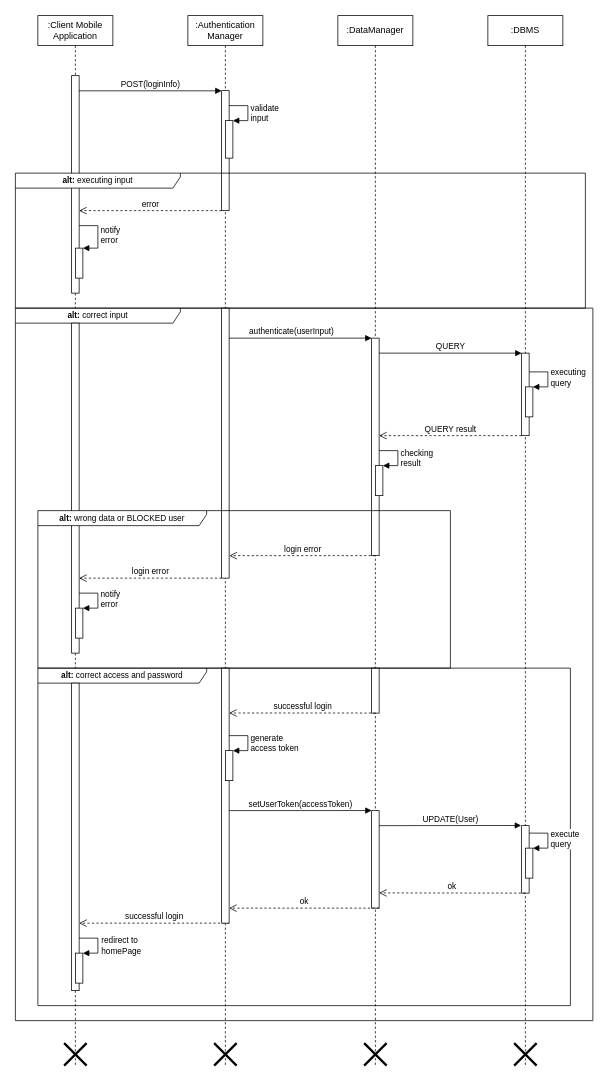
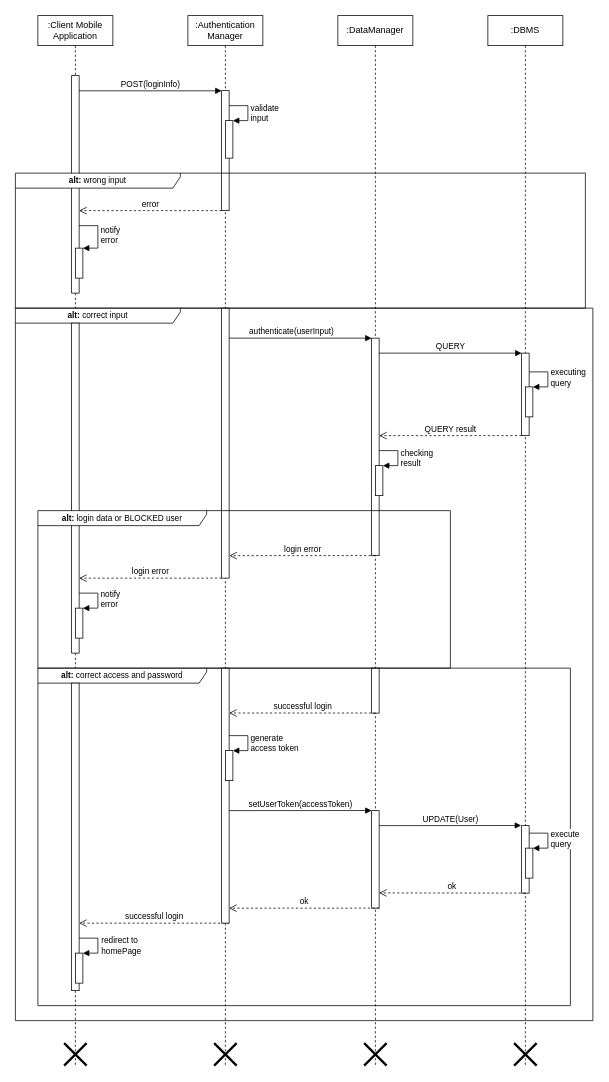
(98, 180) -> (98, 180)
(122, 518) -> (122, 518)
